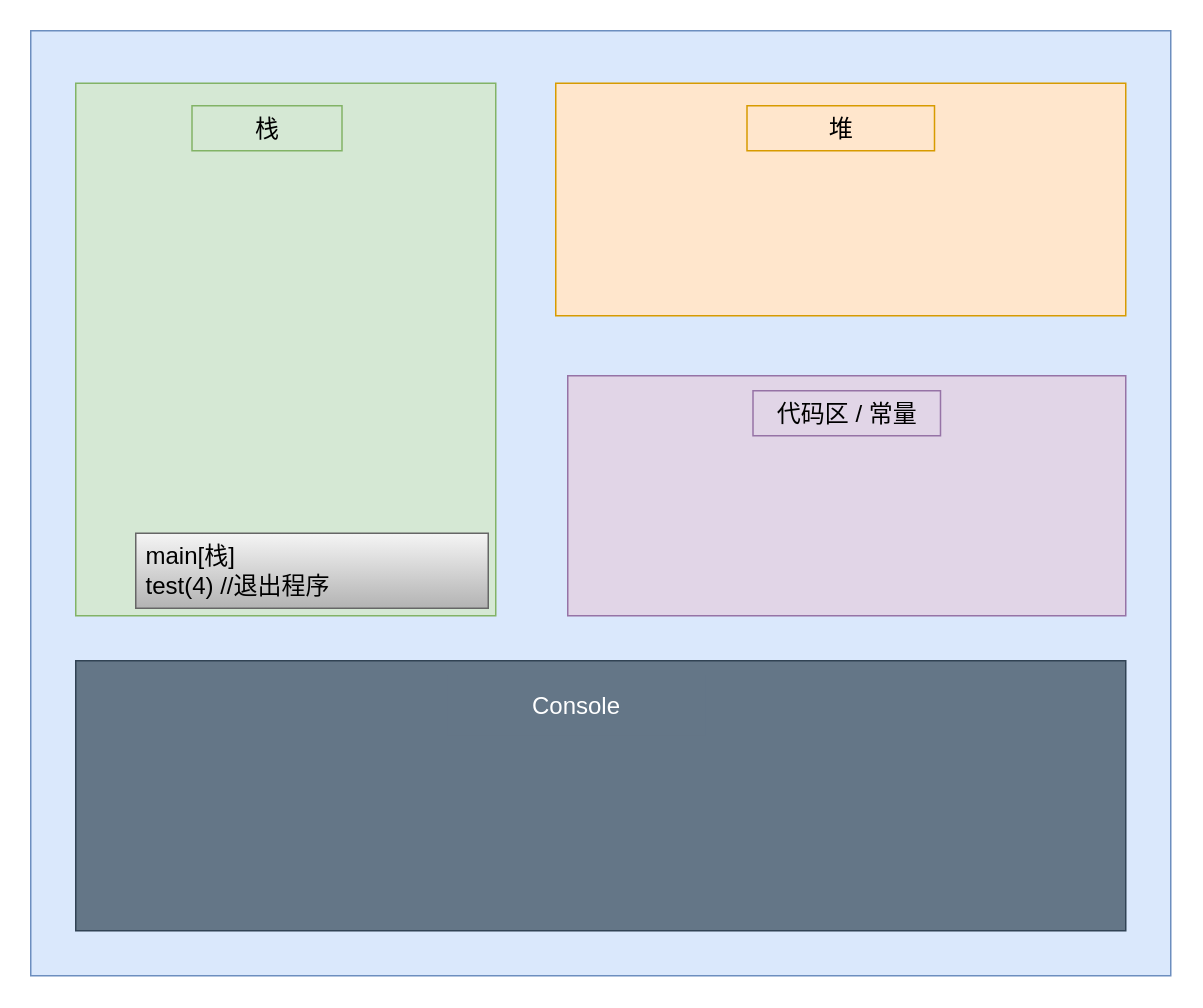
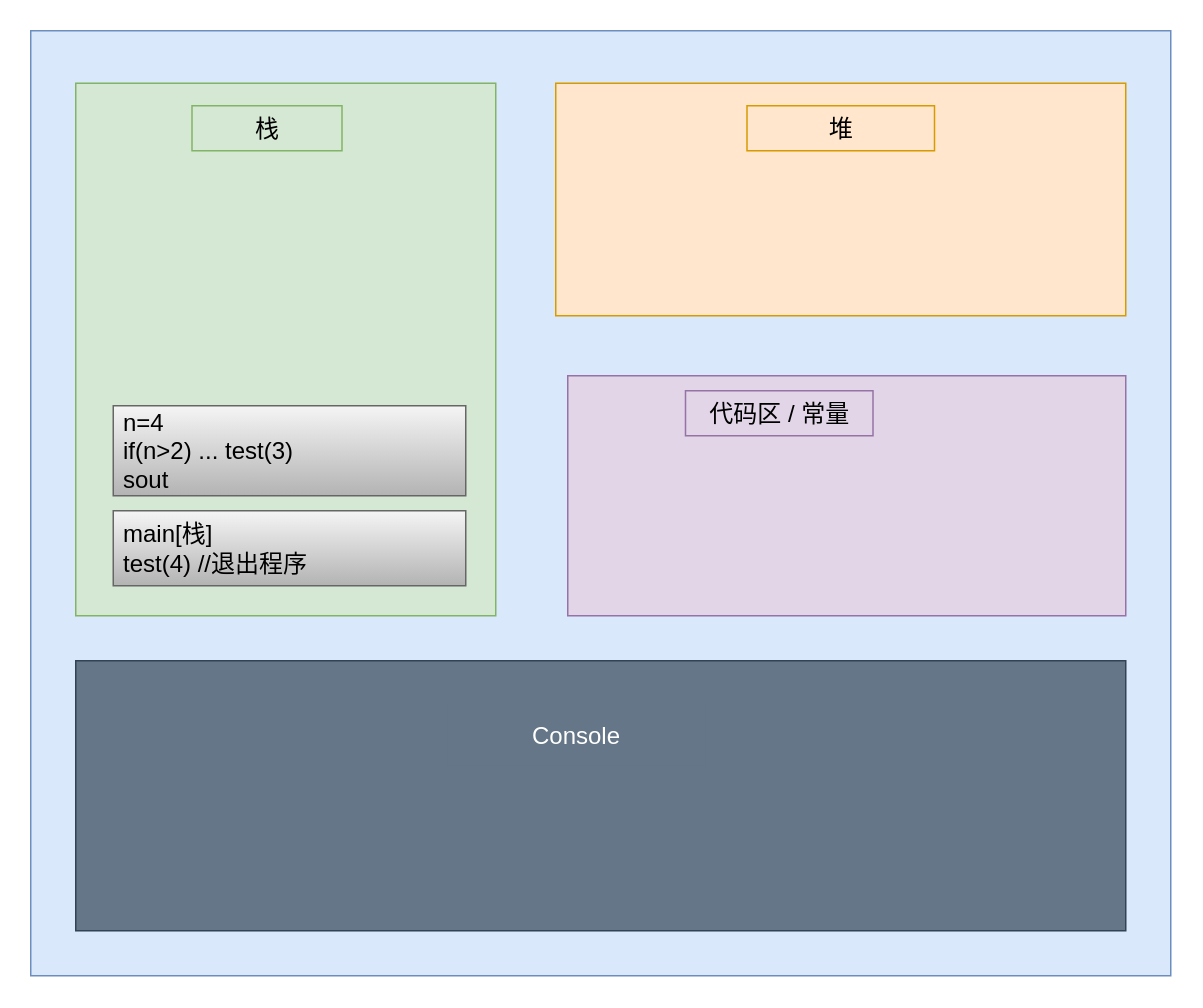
(847, 413) -> (779, 413)
none -> (290, 451)
(312, 571) -> (290, 548)
(577, 706) -> (577, 736)
